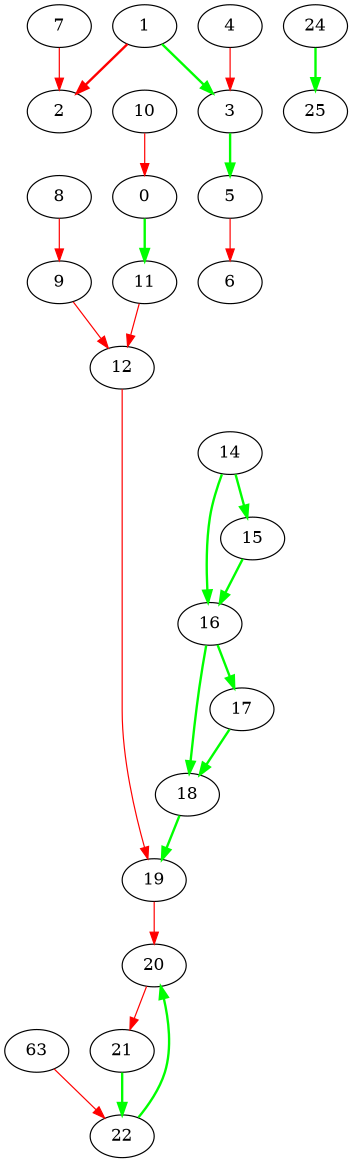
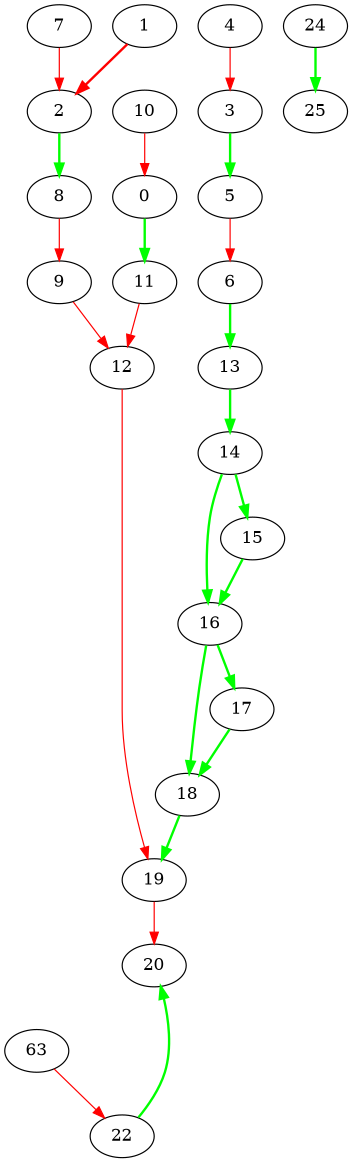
(183, 65) -> none
none -> (59, 148)
none -> (230, 368)
(122, 1051) -> none
